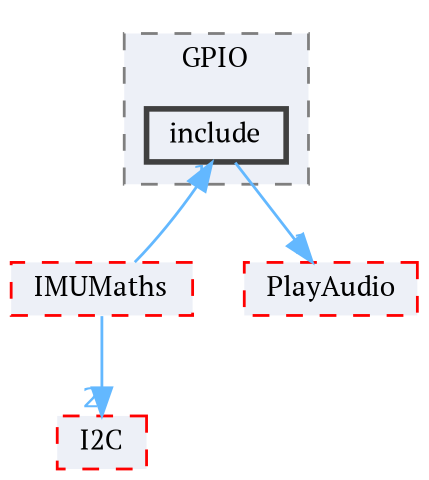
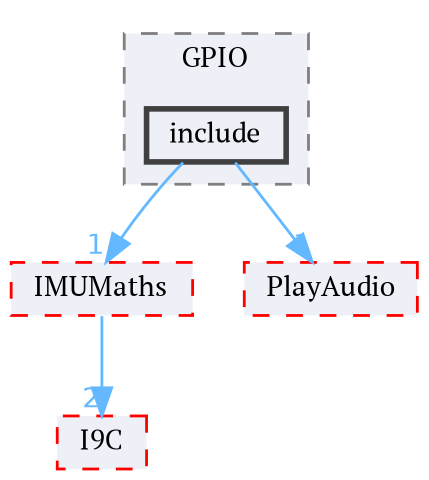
(167, 226) -> (149, 201)
(102, 442) -> (102, 442)
